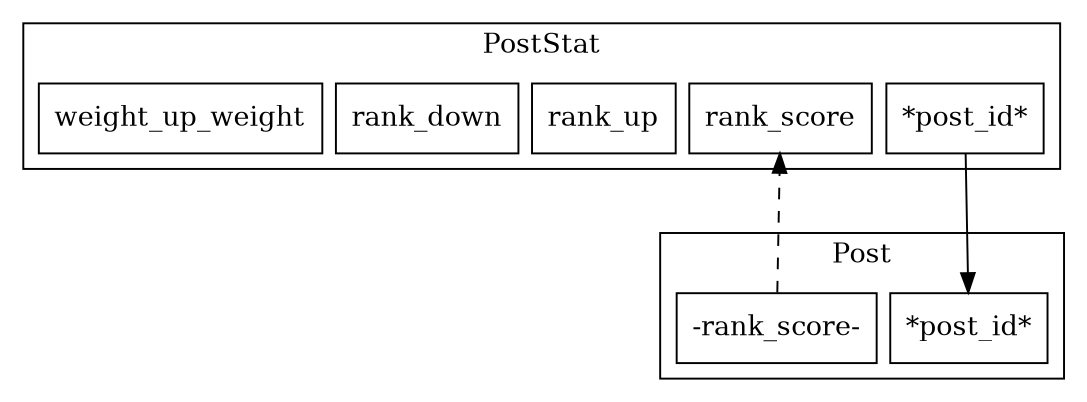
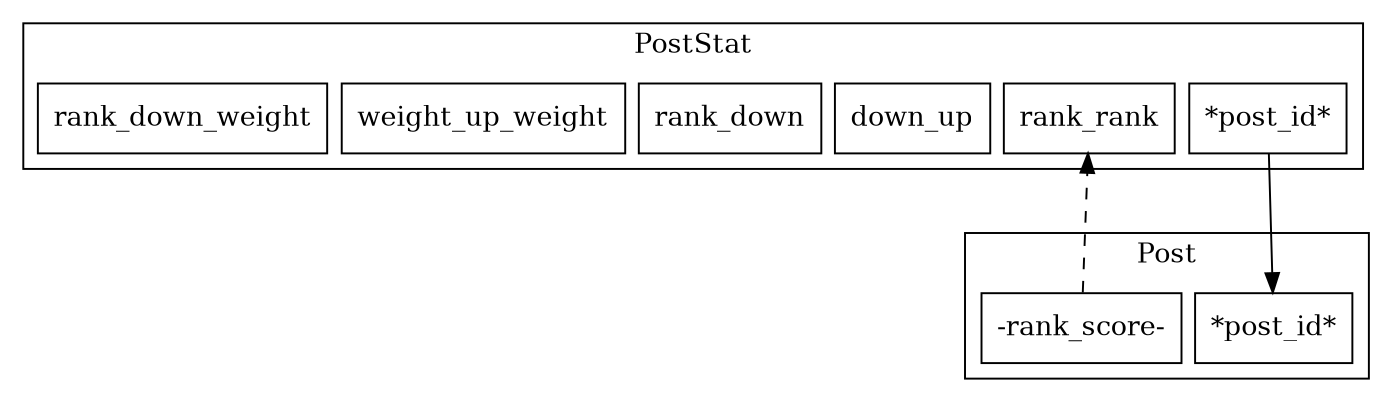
none -> (183, 118)
(604, 118) -> (913, 118)
(781, 118) -> (1089, 118)
